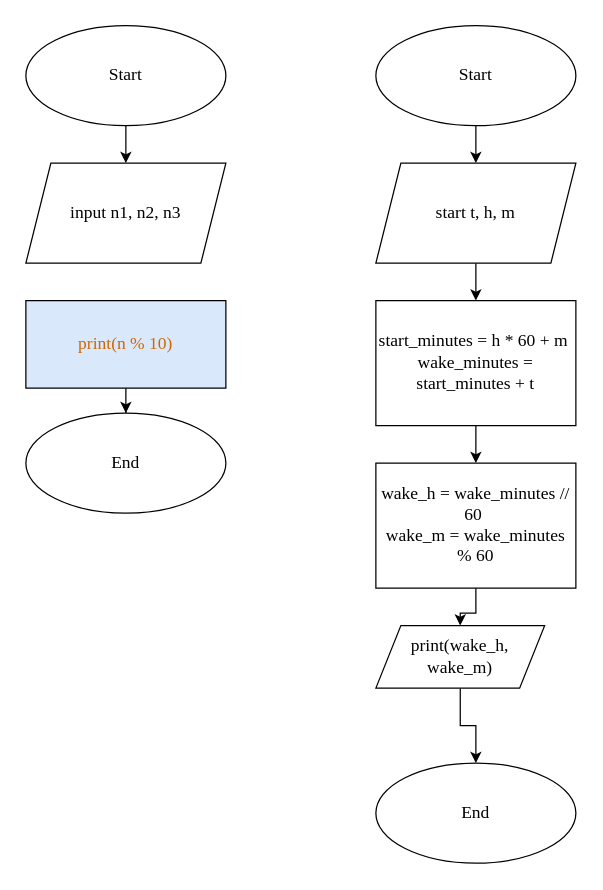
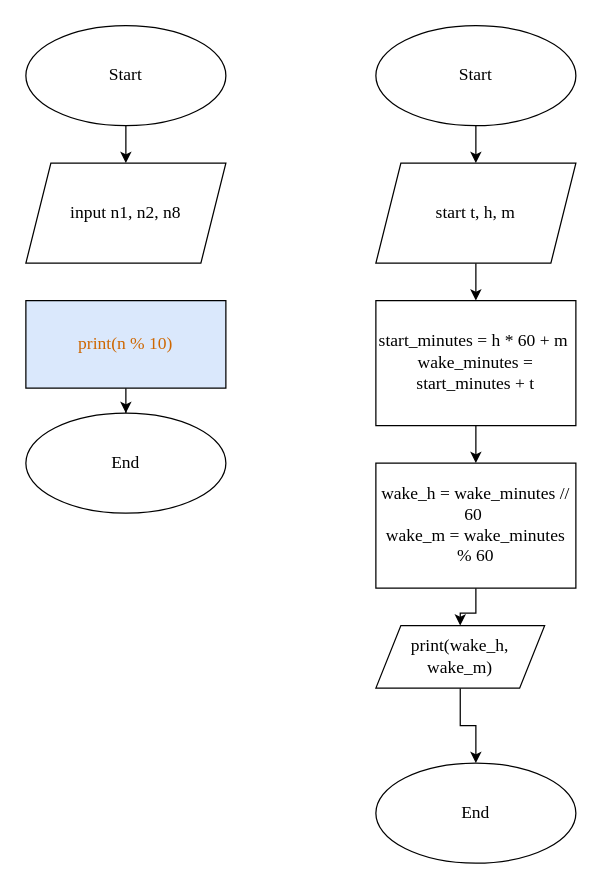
(126, 213) -> (126, 213)
